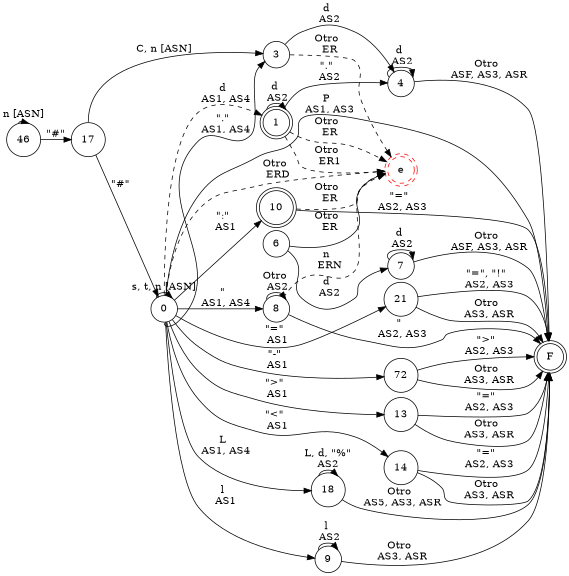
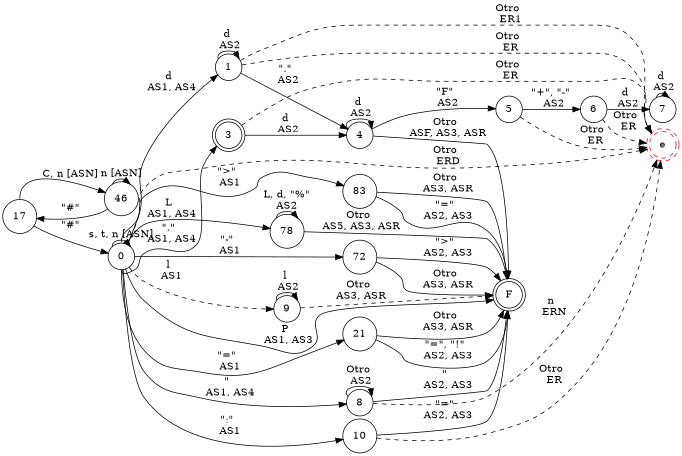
(276, 55) -> (229, 135)
(156, 60) -> (54, 179)
none -> (509, 109)
(276, 123) -> (229, 67)
(173, 171) -> (148, 153)
(276, 208) -> (360, 436)
(352, 235) -> (618, 135)
(506, 257) -> none
(401, 415) -> (360, 191)
(401, 468) -> none
(185, 477) -> (193, 300)
(328, 490) -> (287, 231)
(507, 539) -> (439, 299)
